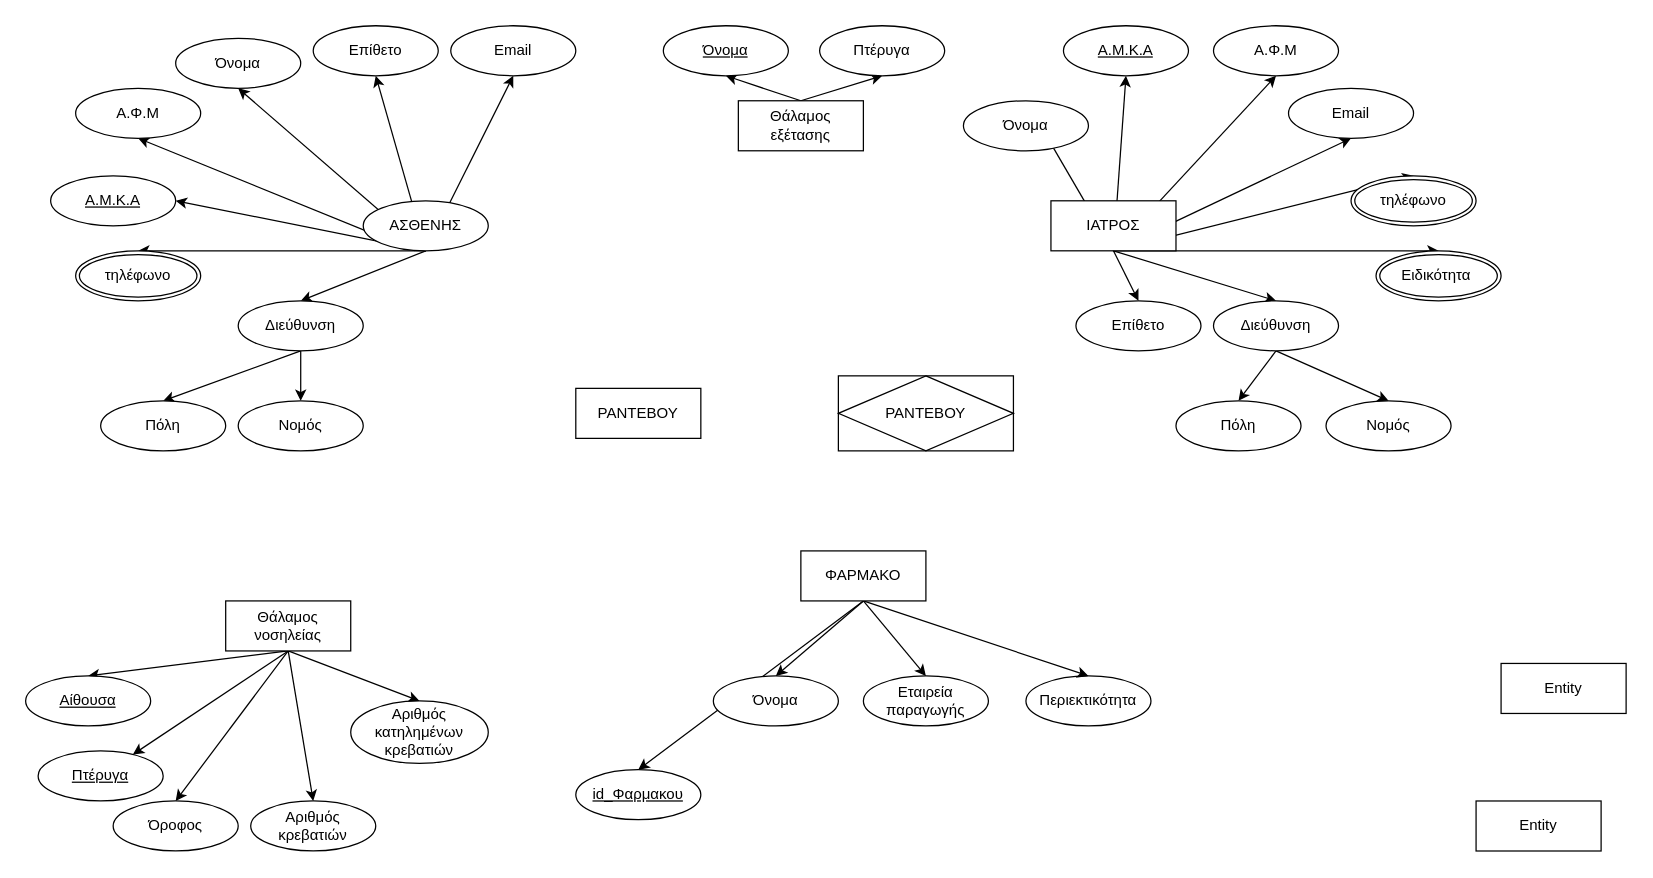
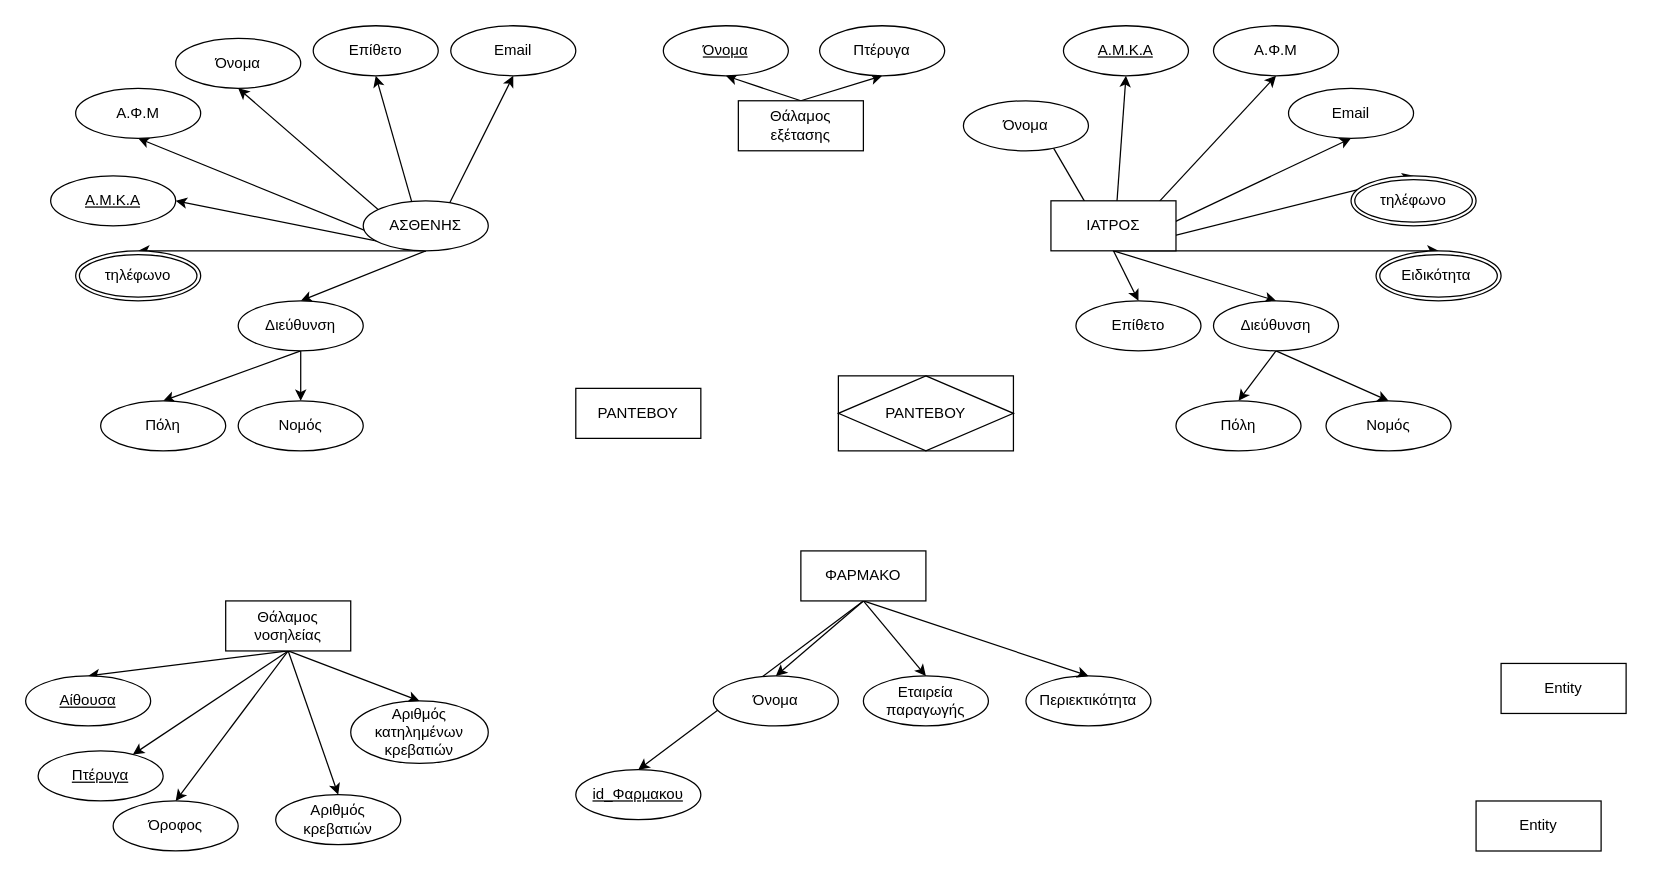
(313, 826) -> (338, 819)
